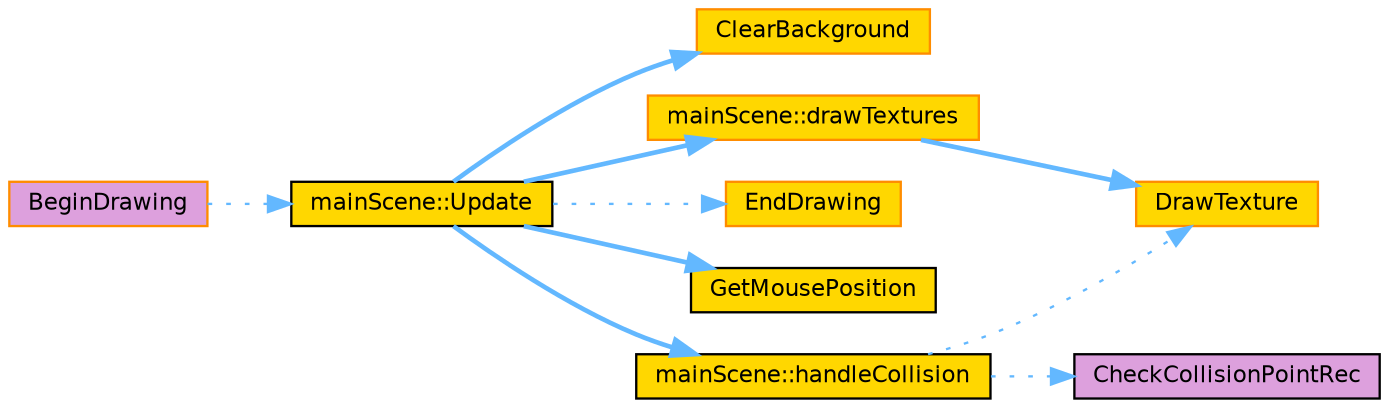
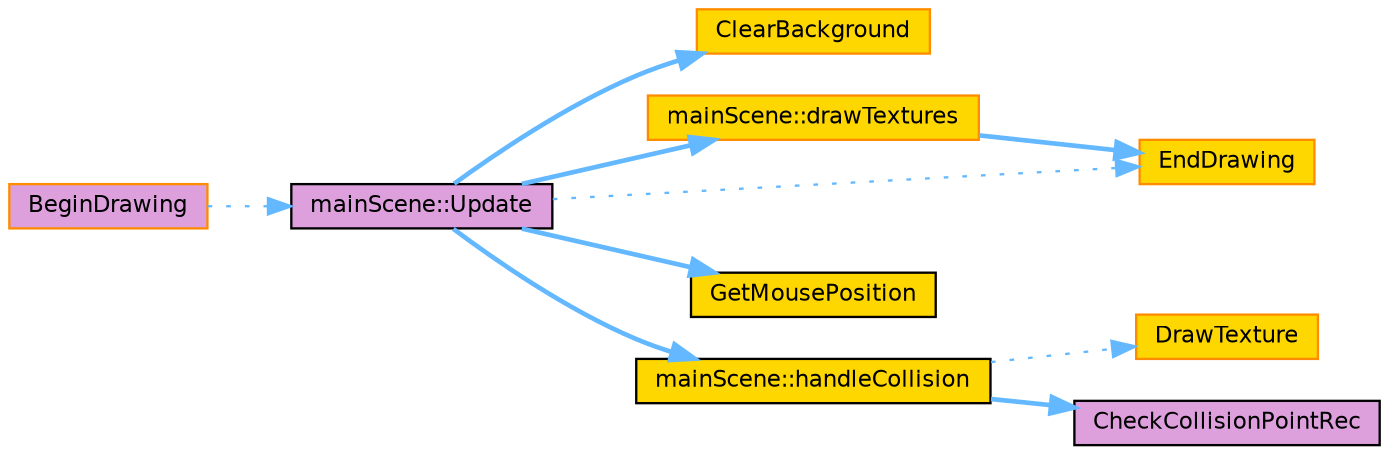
(1017, 160) -> (1047, 143)
(422, 204) -> (422, 206)
(1021, 376) -> (1021, 402)
